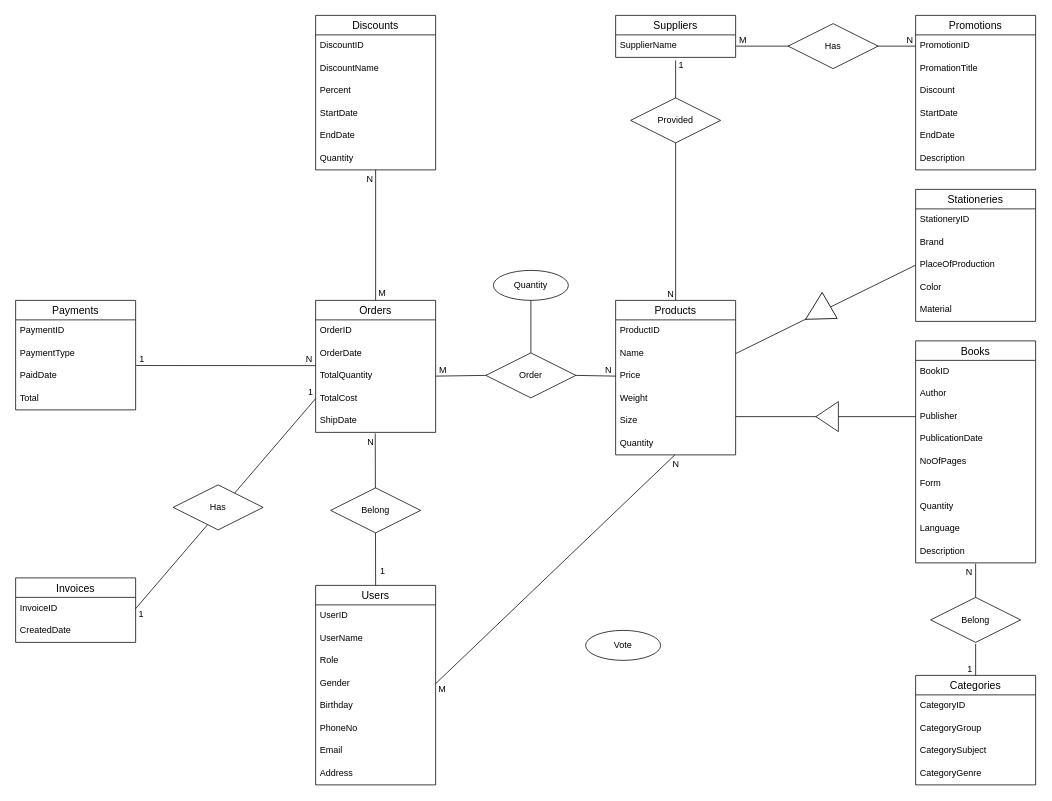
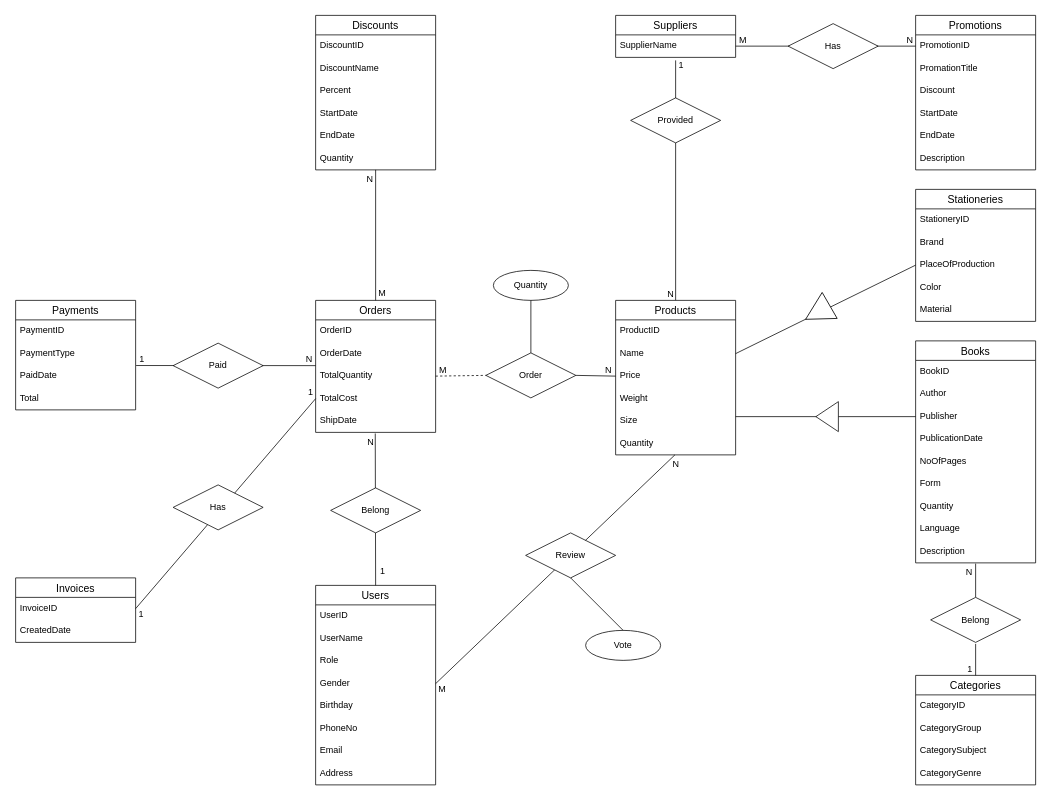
none -> (218, 366)
(462, 376) -> (462, 376)
none -> (570, 555)
none -> (597, 604)
